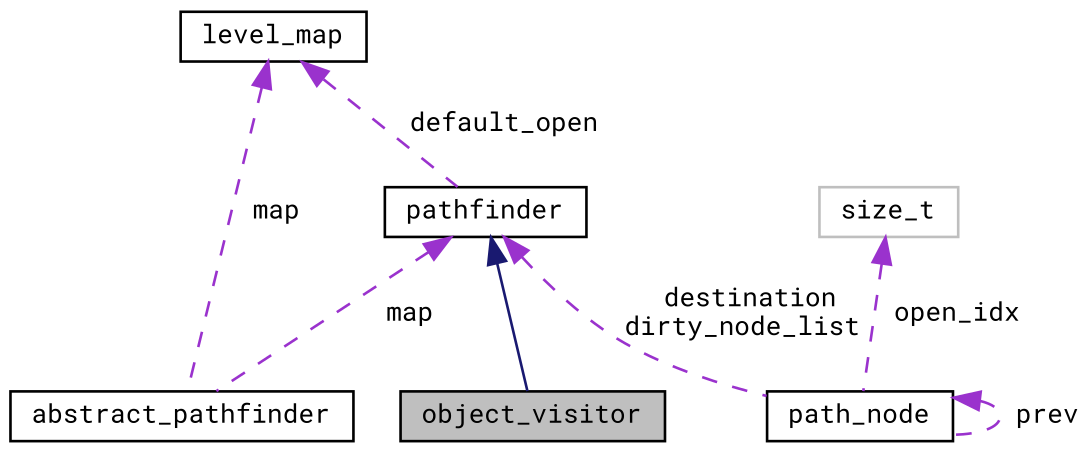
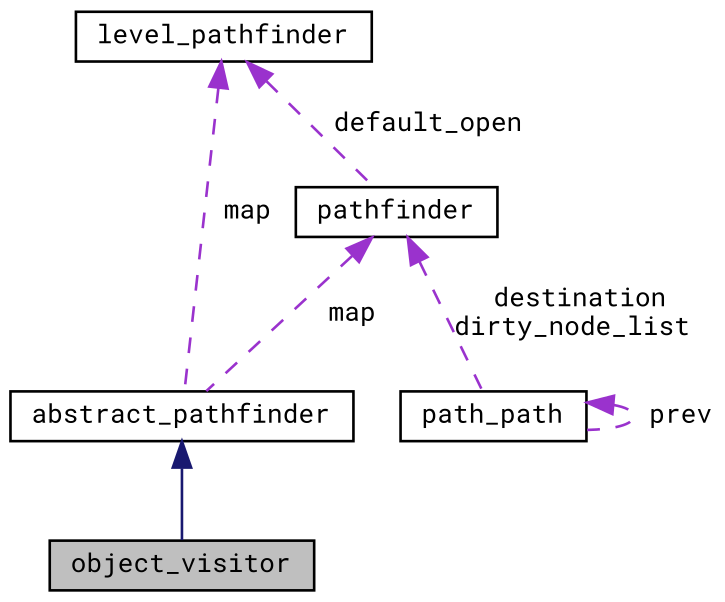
(274, 37) -> (224, 37)
(889, 212) -> none
(512, 327) -> (182, 504)
(860, 416) -> (494, 416)
